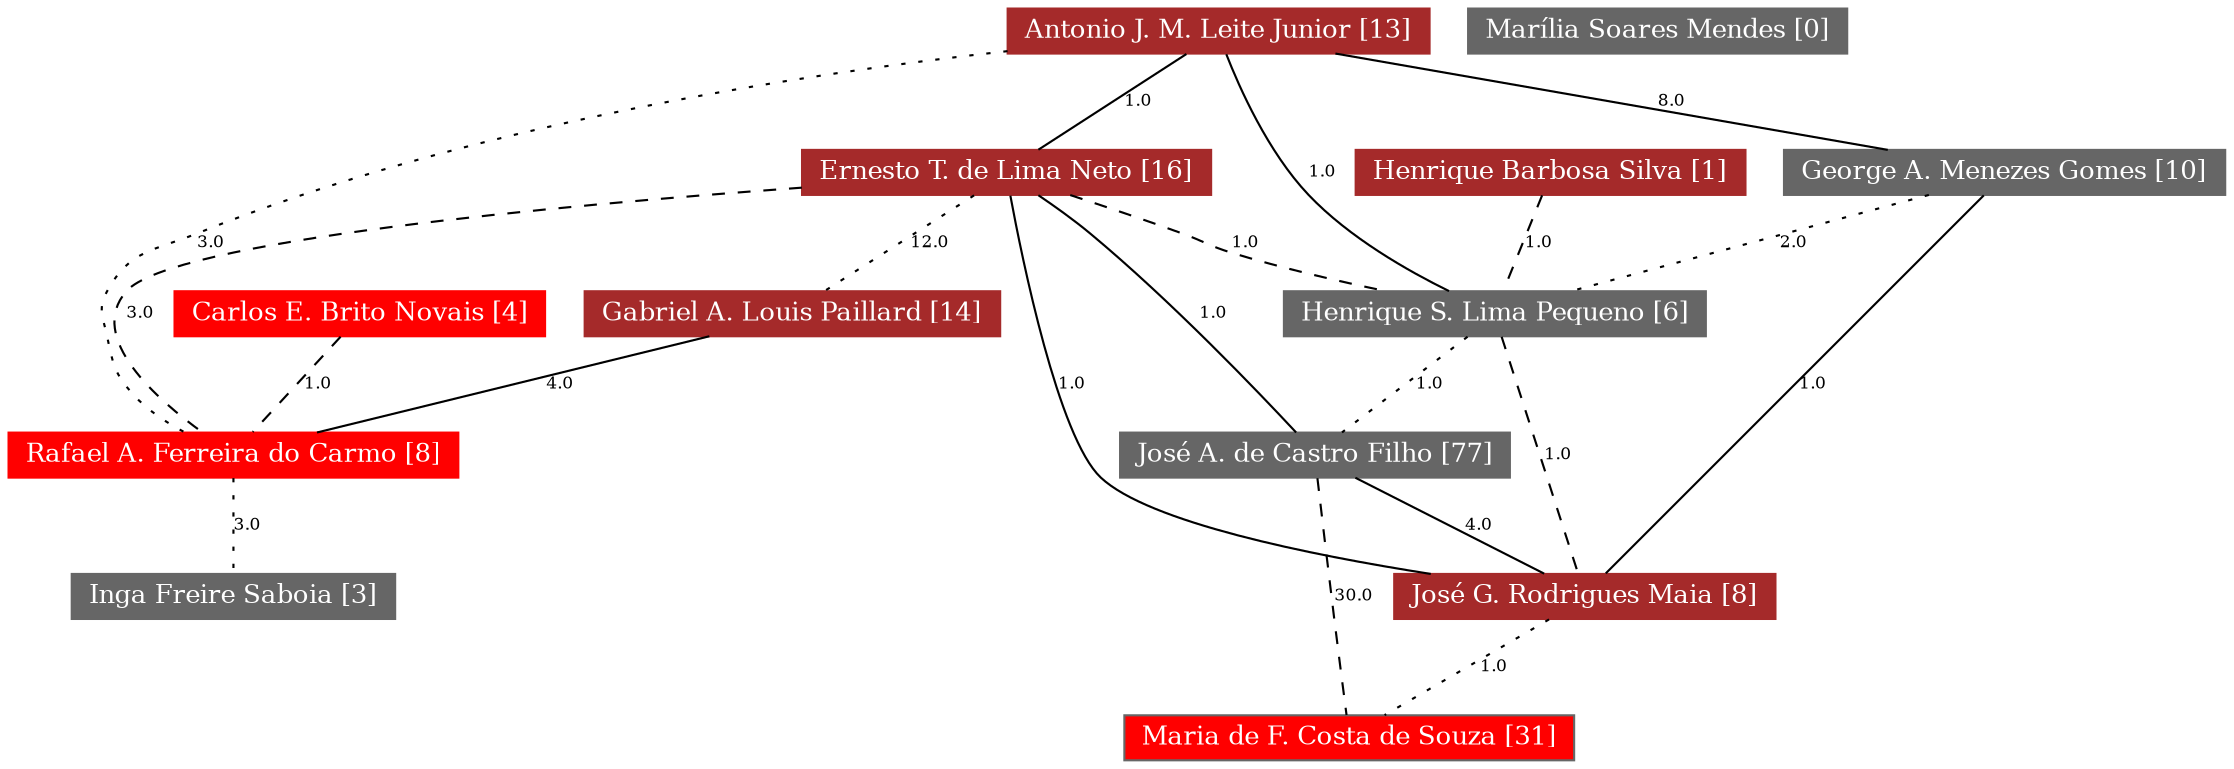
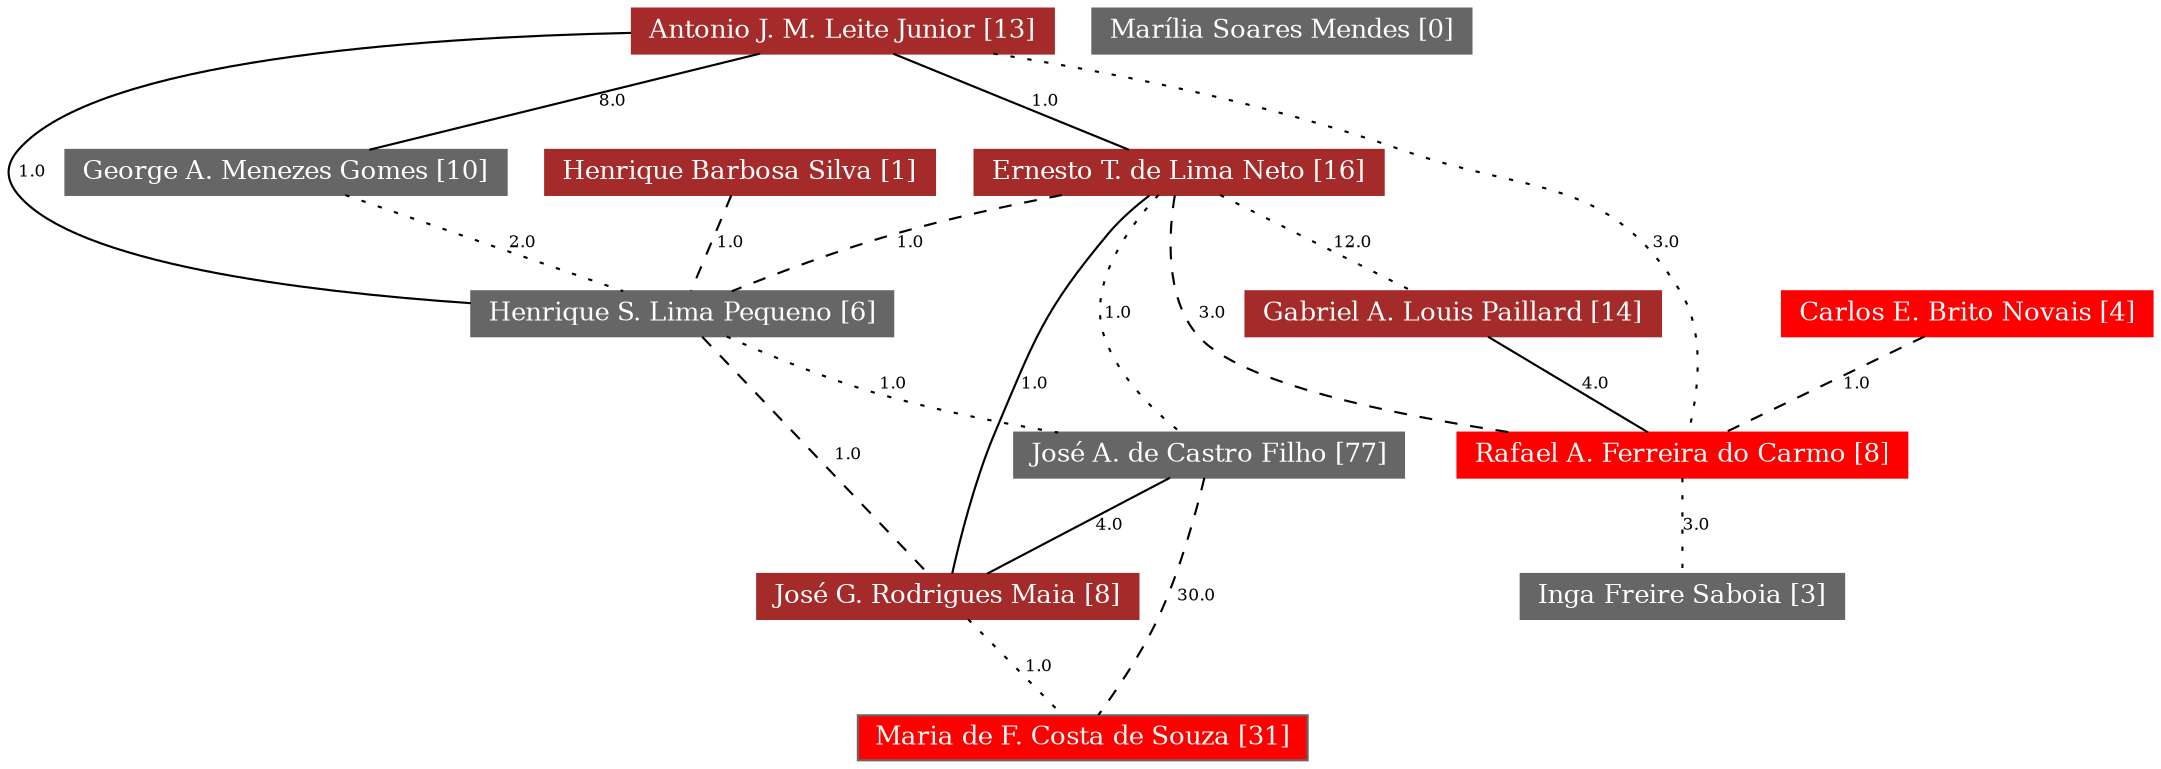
(1173, 308) -> (1101, 319)
(1795, 384) -> none
